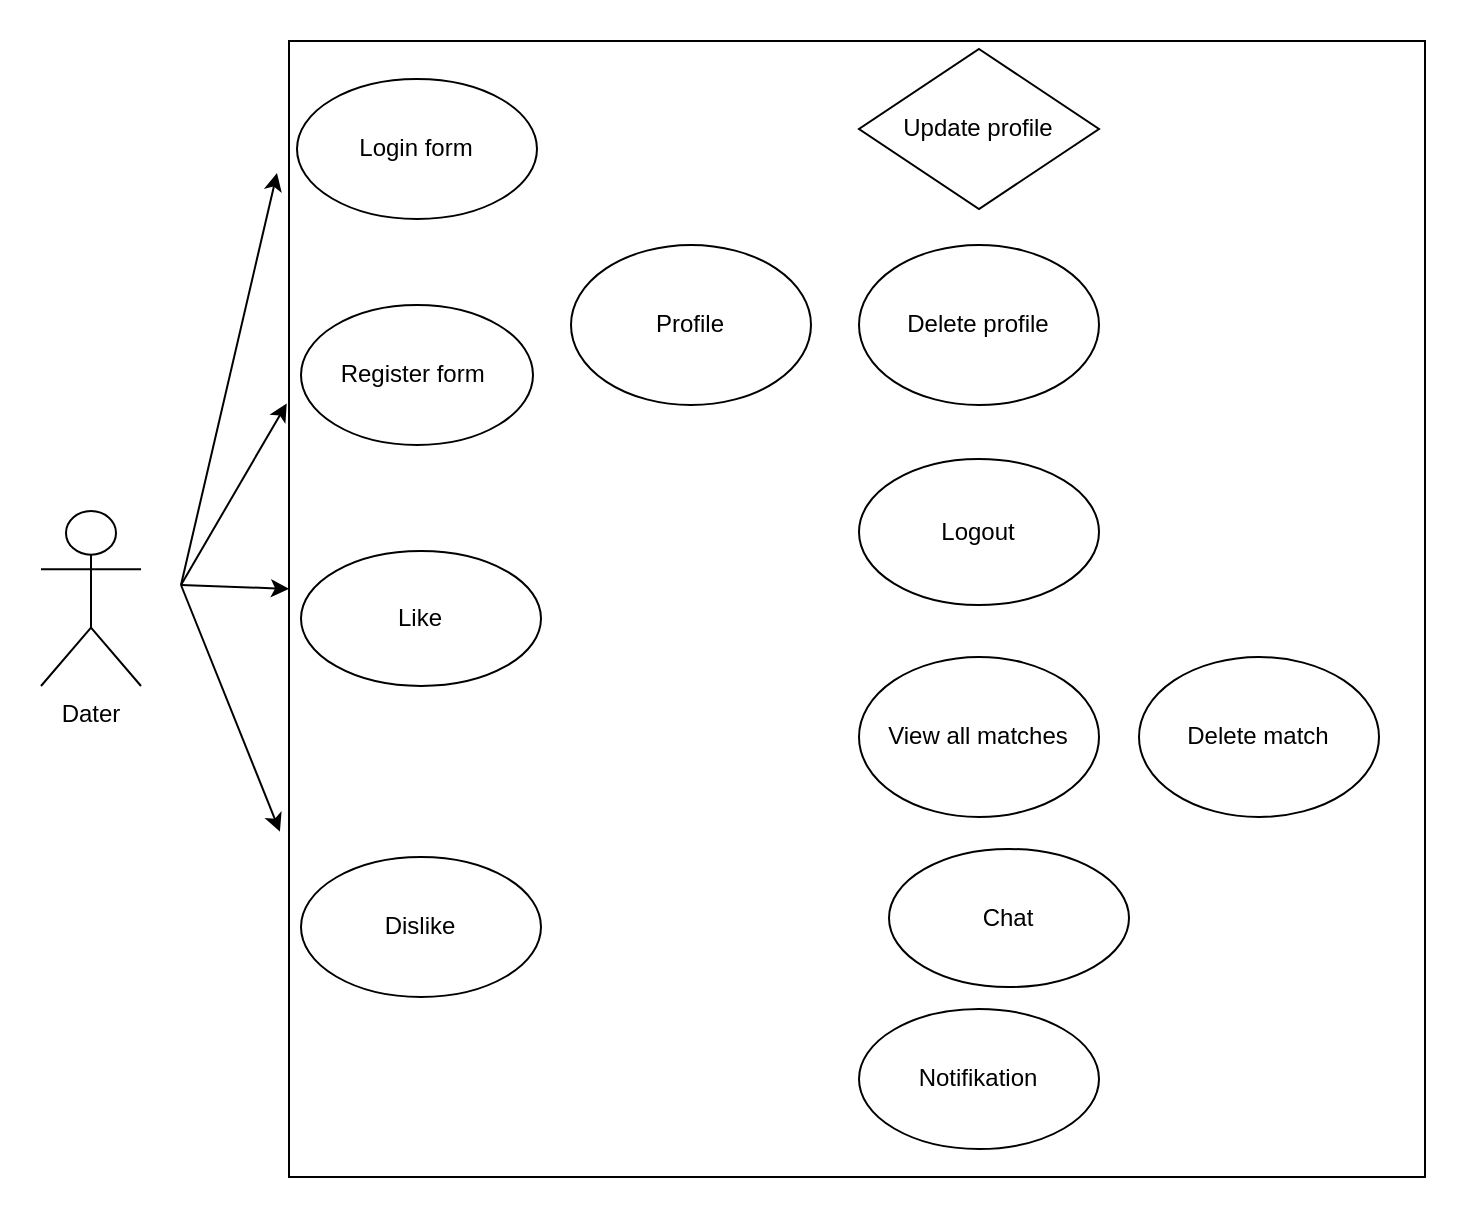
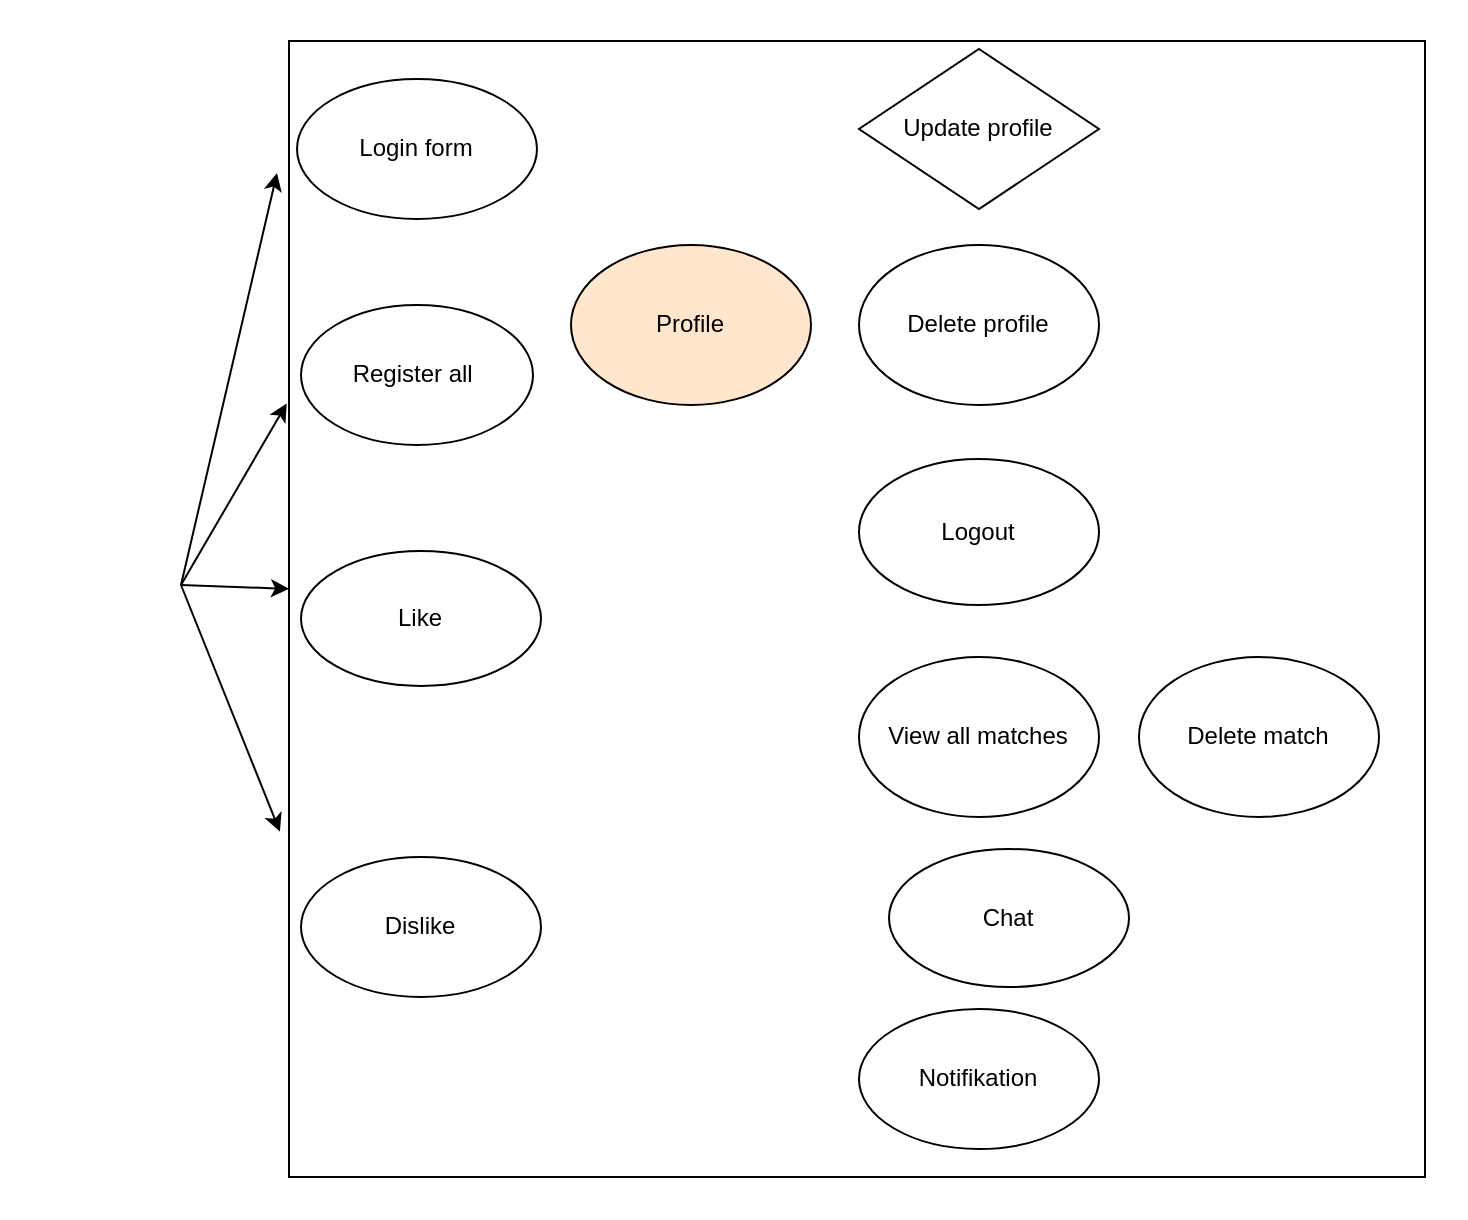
(691, 325) -> (691, 325)
(417, 375) -> (417, 375)
(91, 599) -> none
